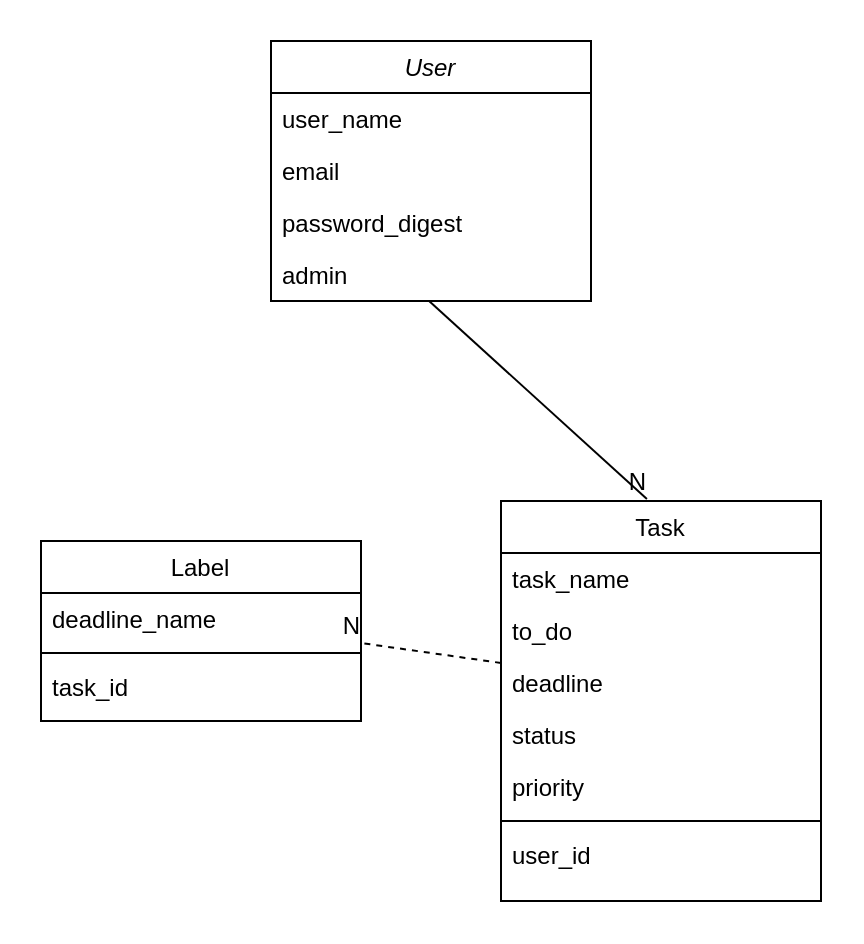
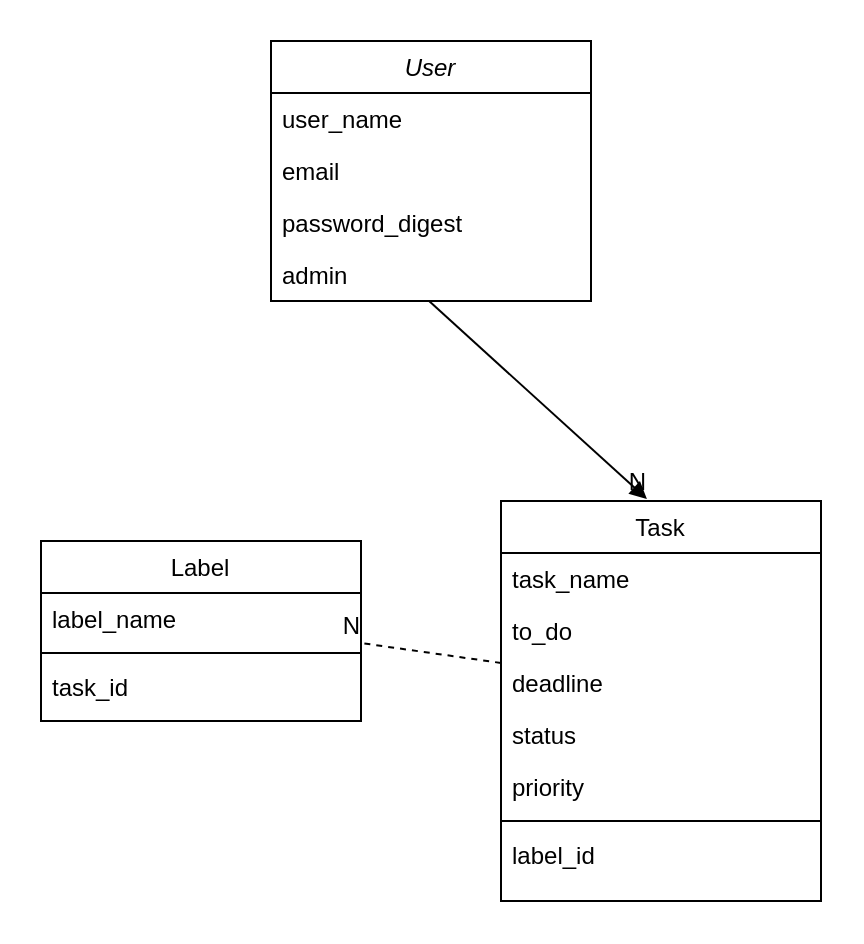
(639, 492) -> (633, 487)
(133, 620) -> (113, 620)
(556, 856) -> (556, 856)
